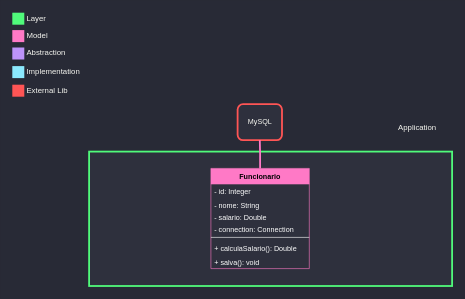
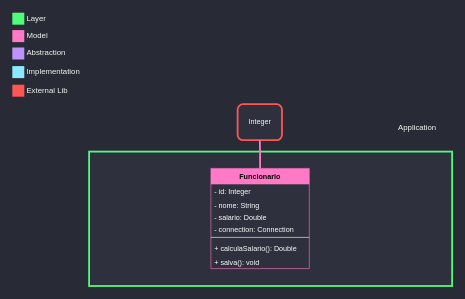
(260, 122) -> (260, 122)
